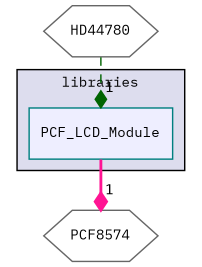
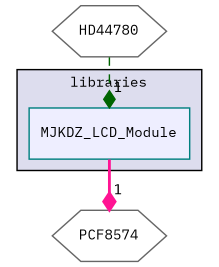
(101, 134) -> (109, 134)
